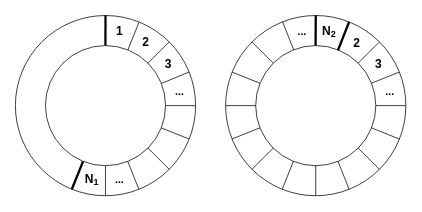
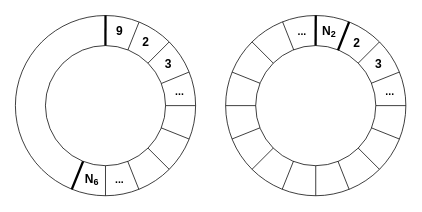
(120, 31) -> (120, 31)
(92, 179) -> (92, 179)
